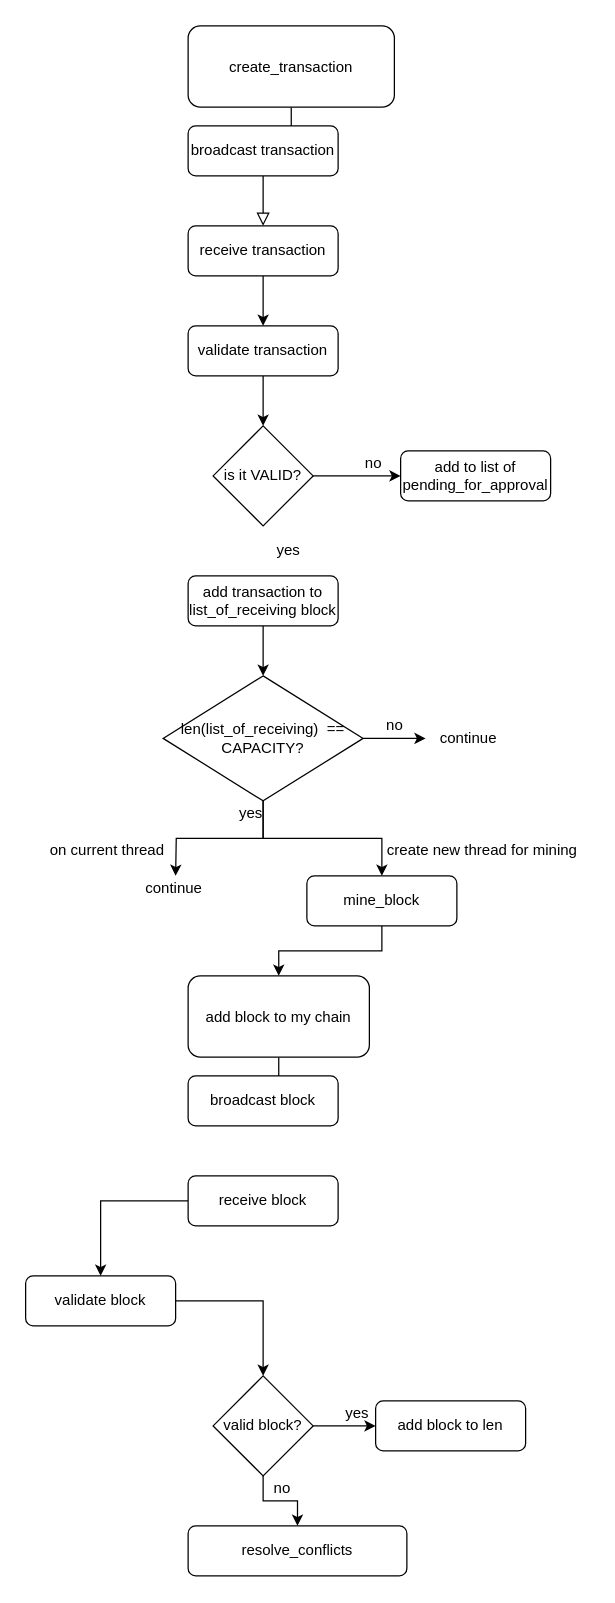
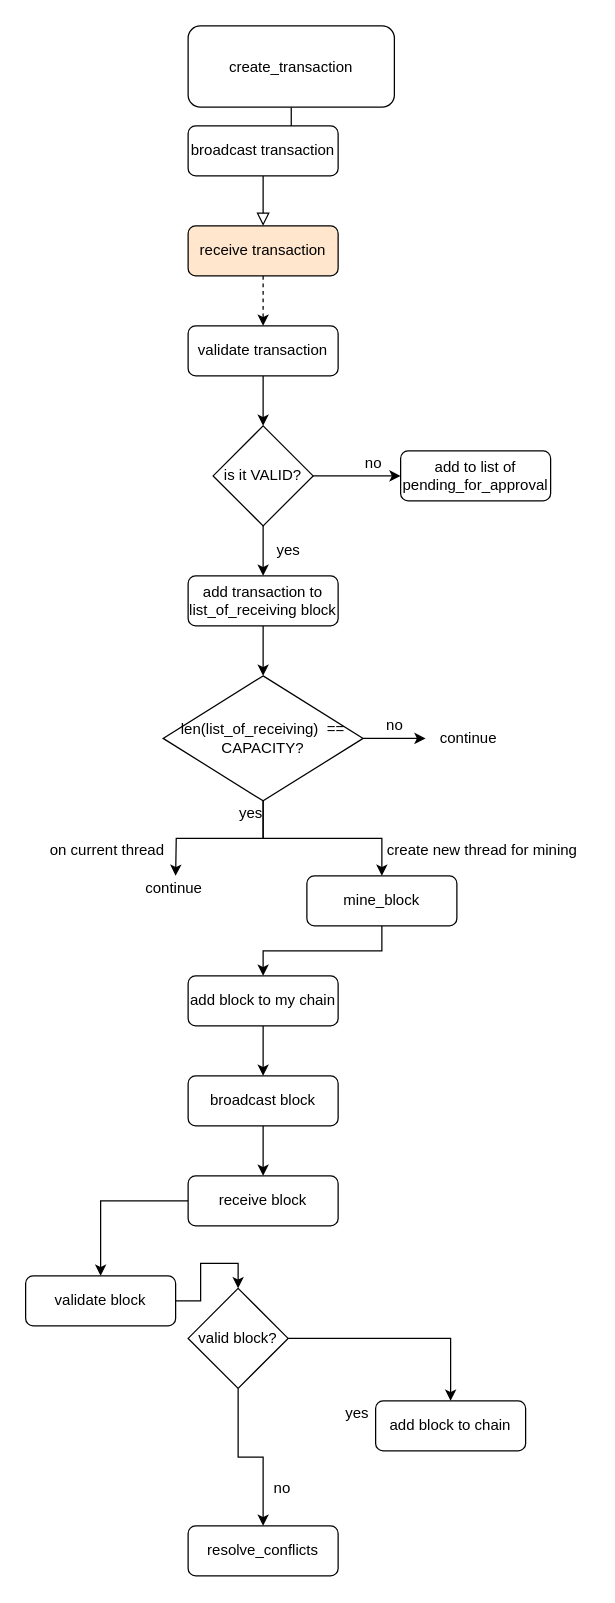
(263, 251) -> (263, 251)
(263, 296) -> (263, 296)
none -> (263, 547)
(279, 1016) -> (263, 1001)
none -> (263, 1147)
(263, 1426) -> (238, 1338)
(451, 1426) -> (451, 1426)
(298, 1551) -> (263, 1551)
